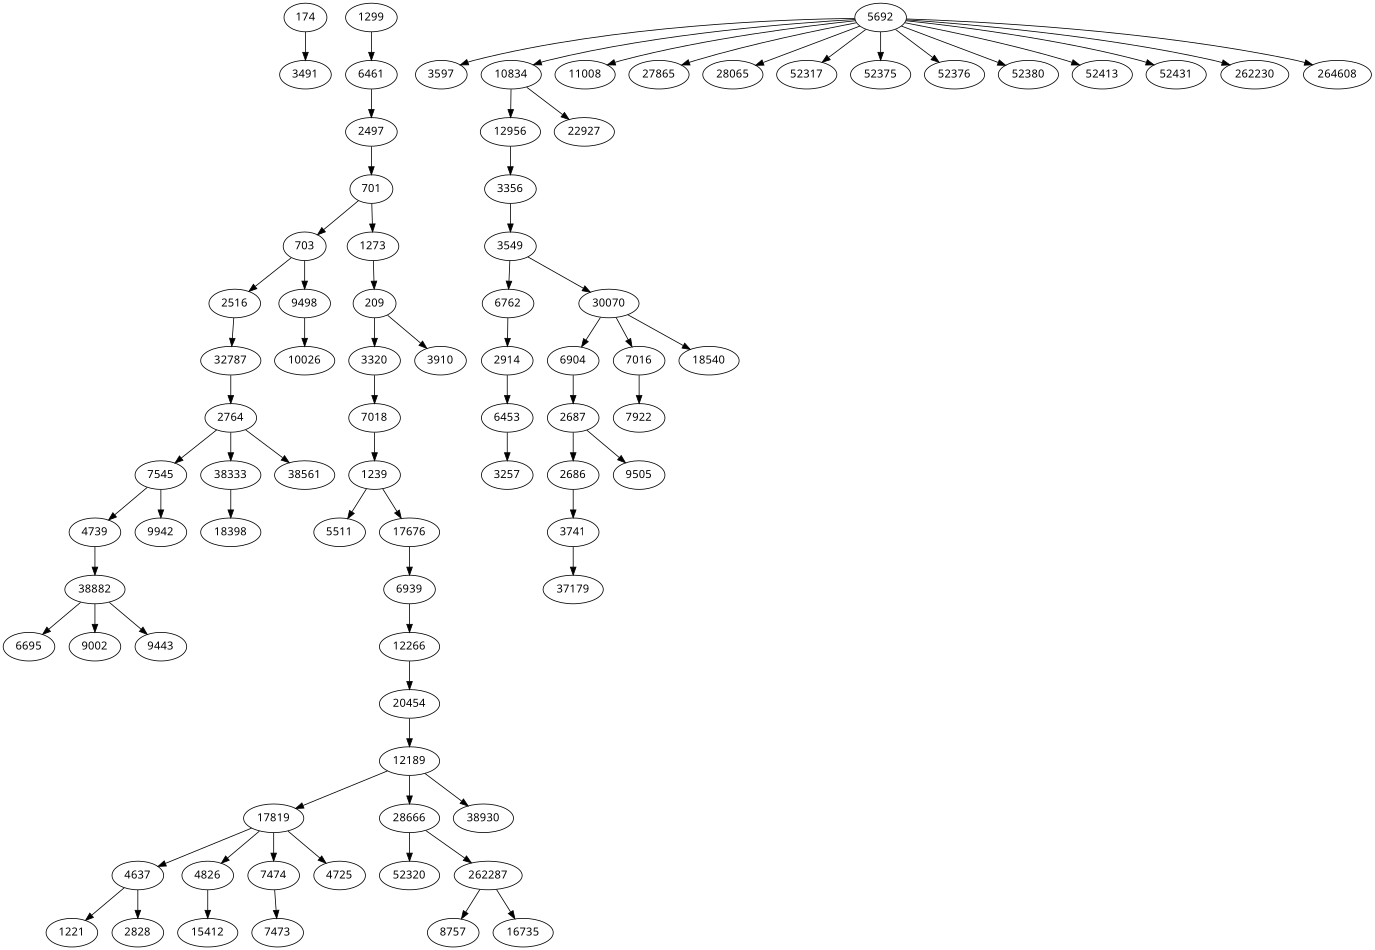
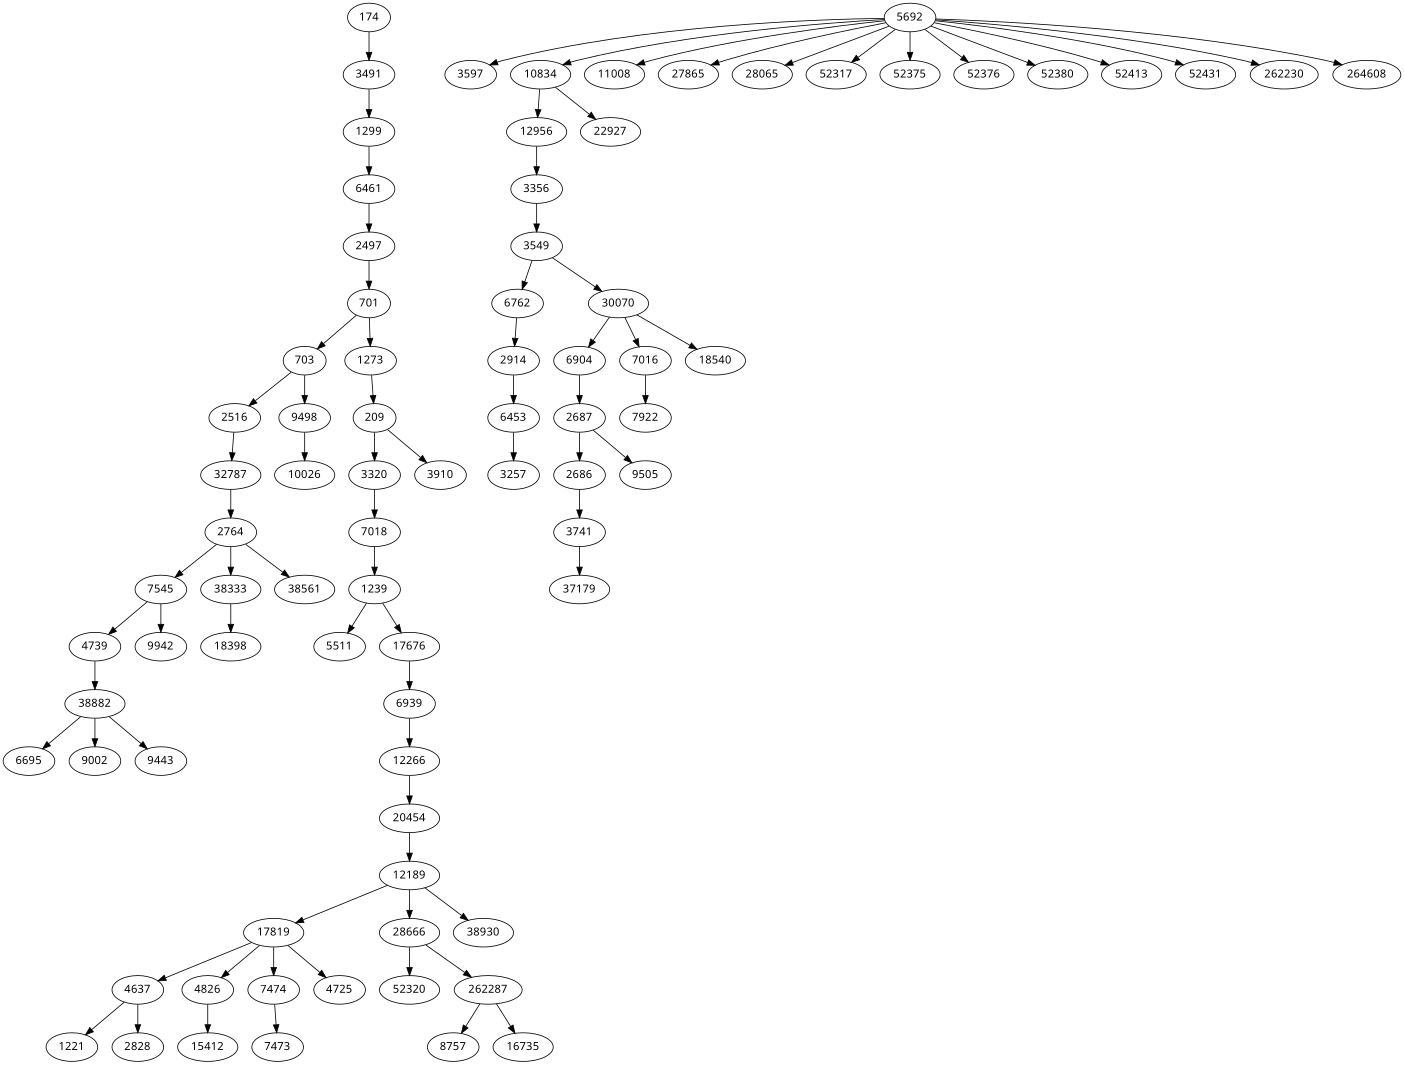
none -> (369, 99)
